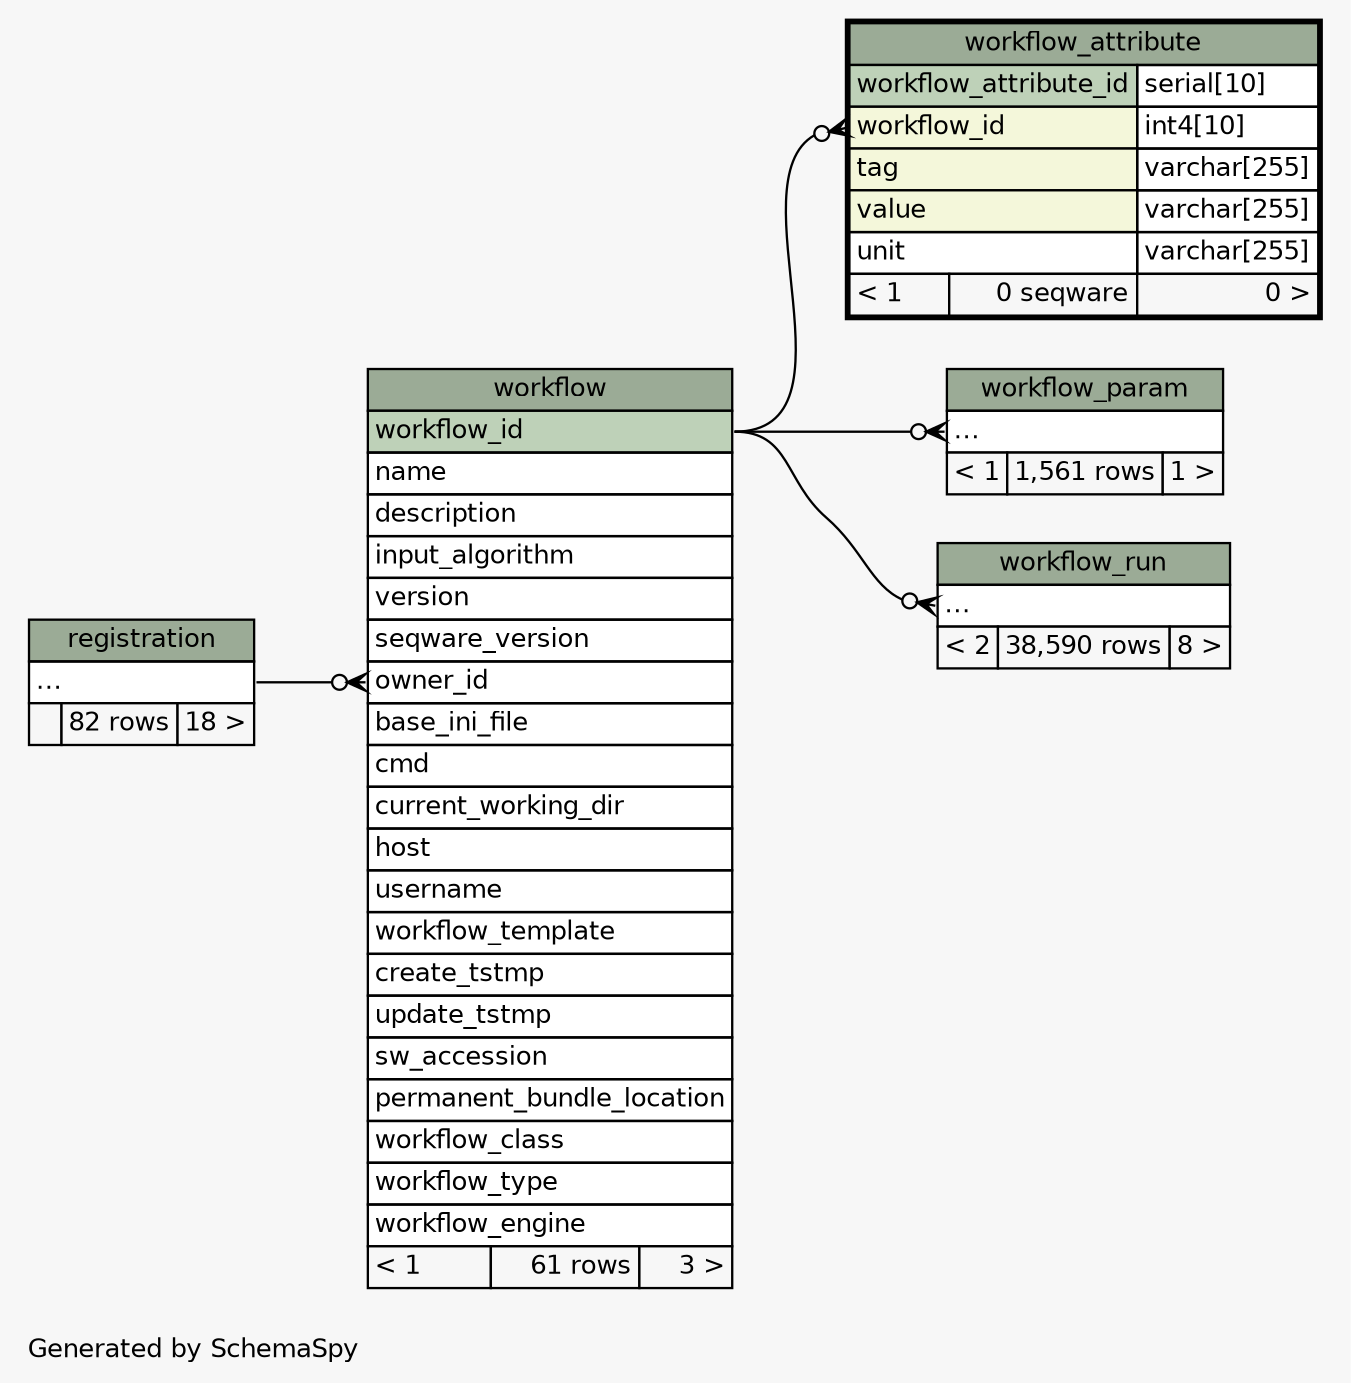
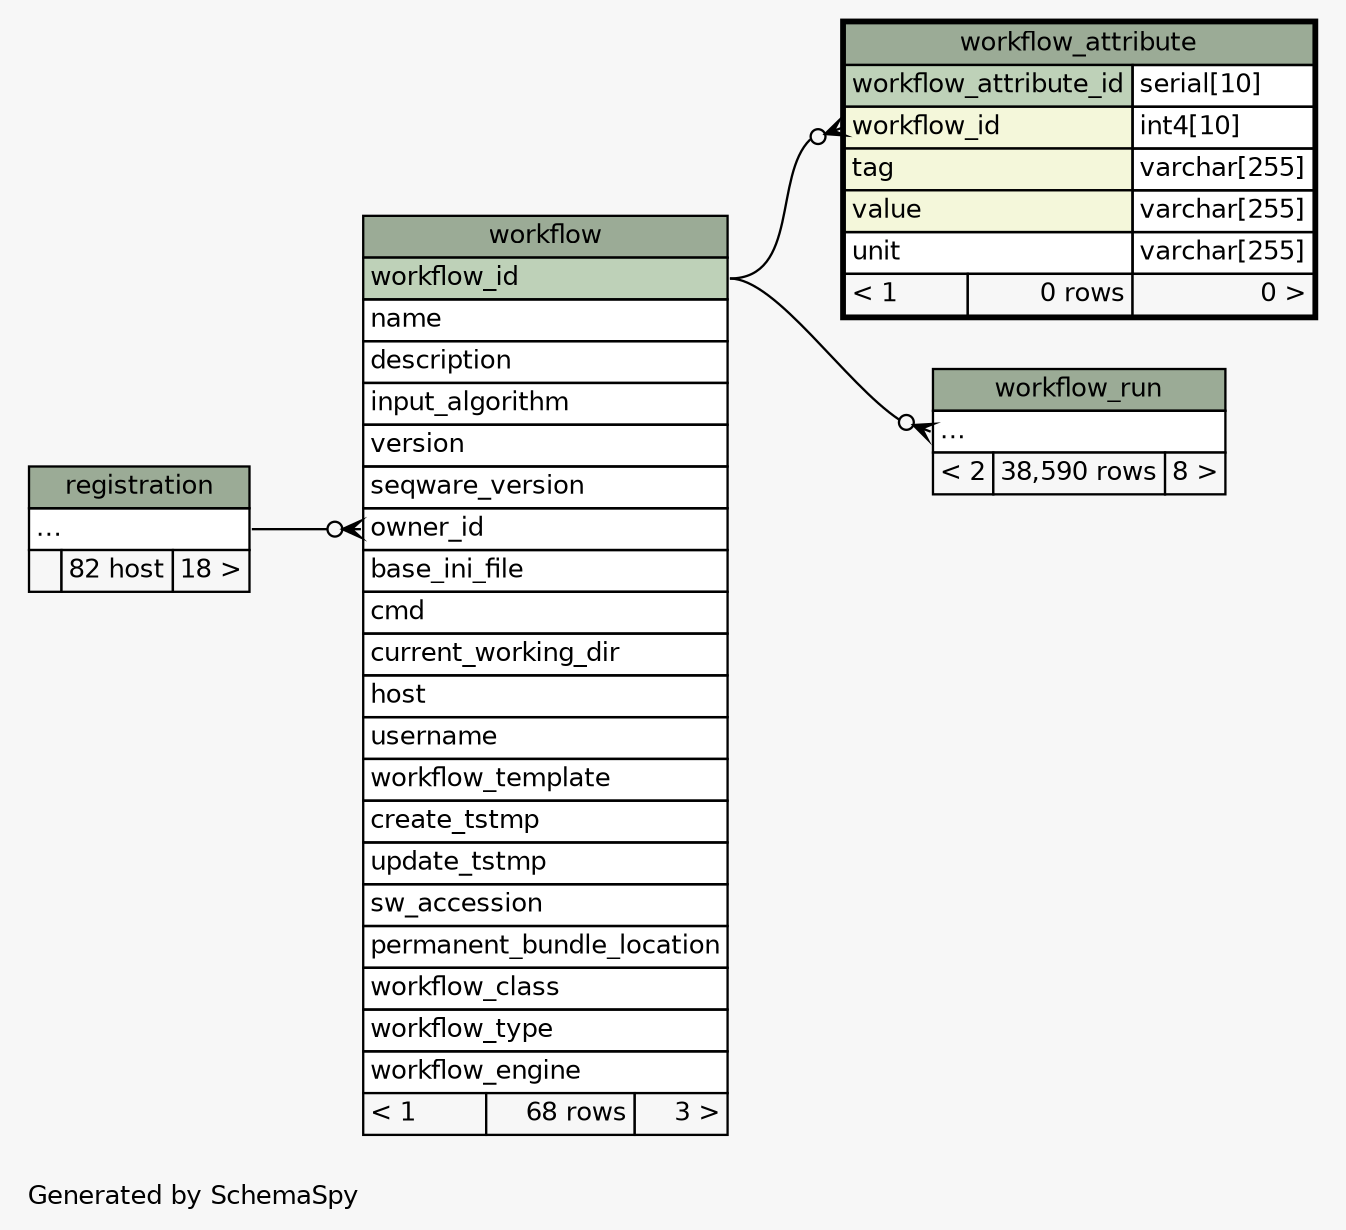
(1063, 294) -> (1083, 294)
(1084, 432) -> none
(120, 723) -> (117, 570)
(581, 1266) -> (577, 1113)
